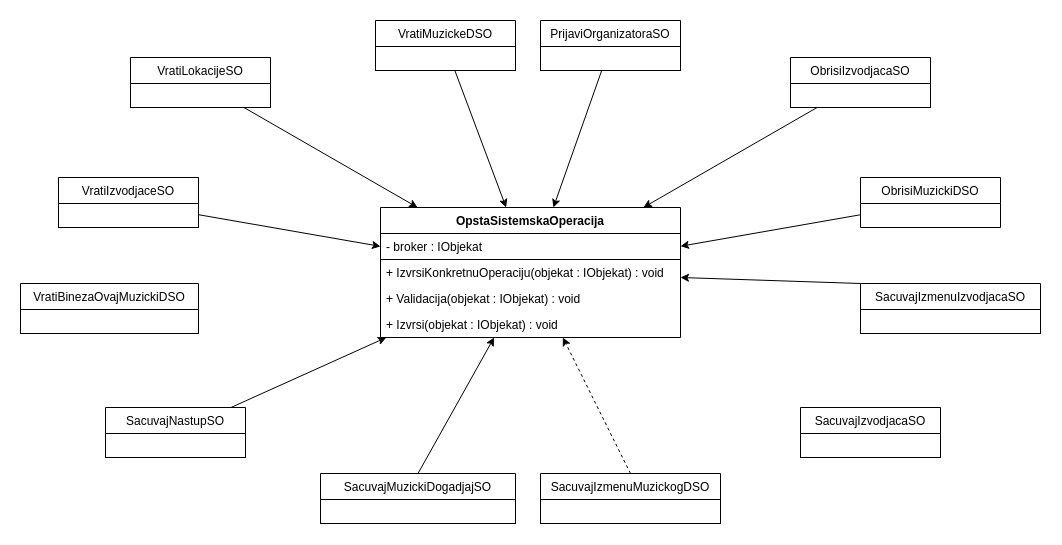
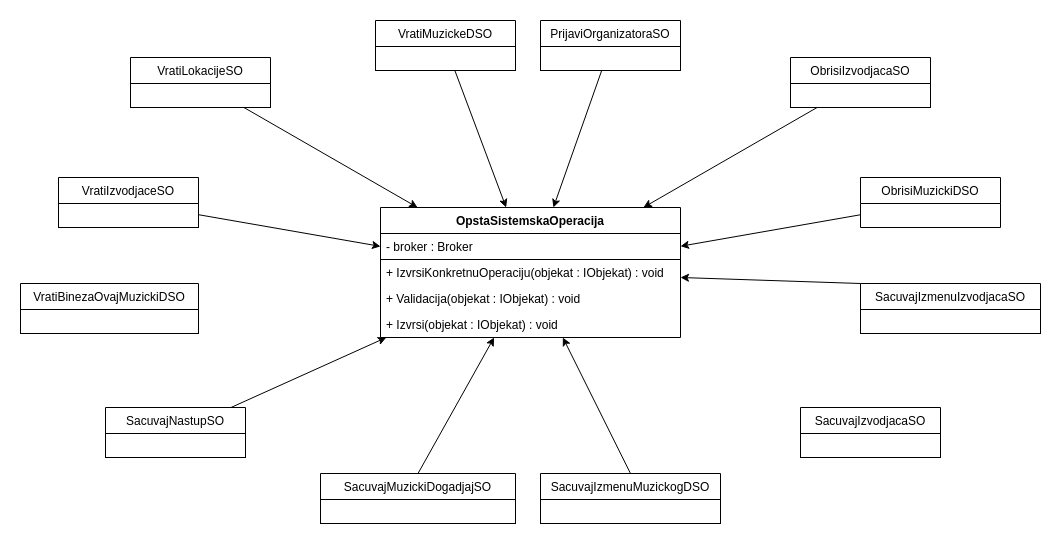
(444, 247) -> (437, 247)
(597, 407) -> (597, 407)
